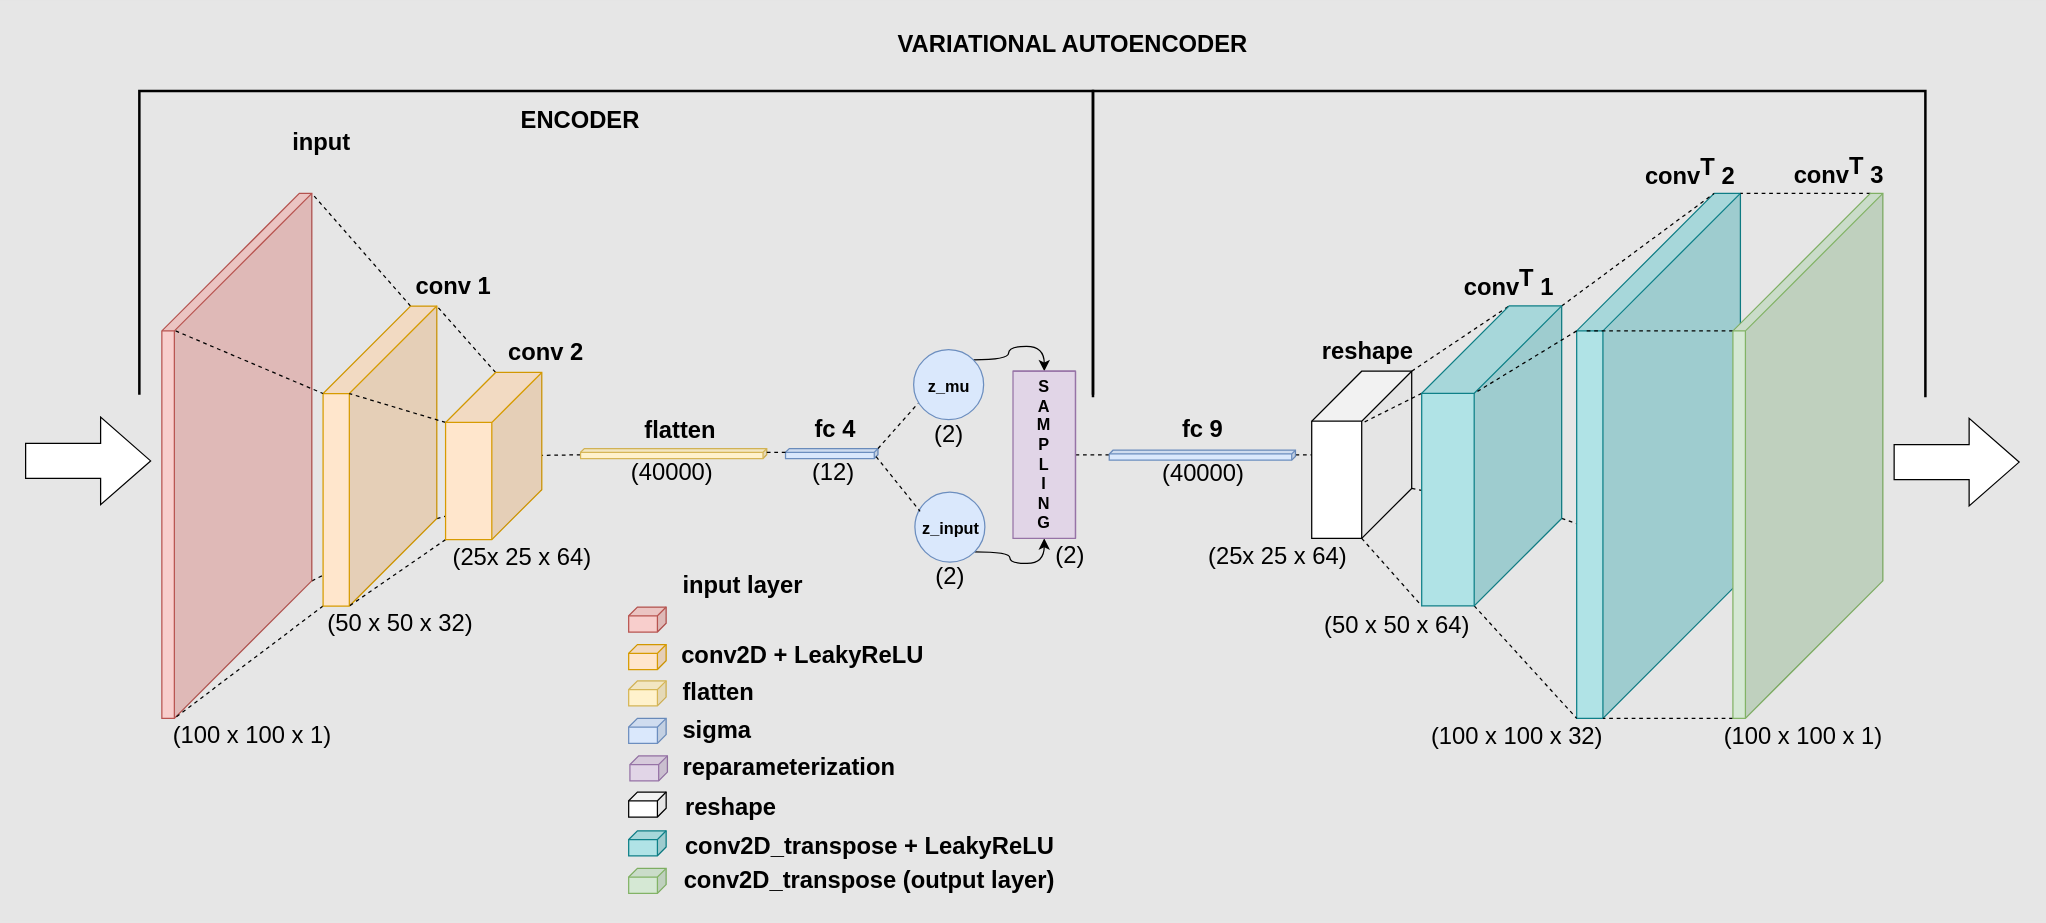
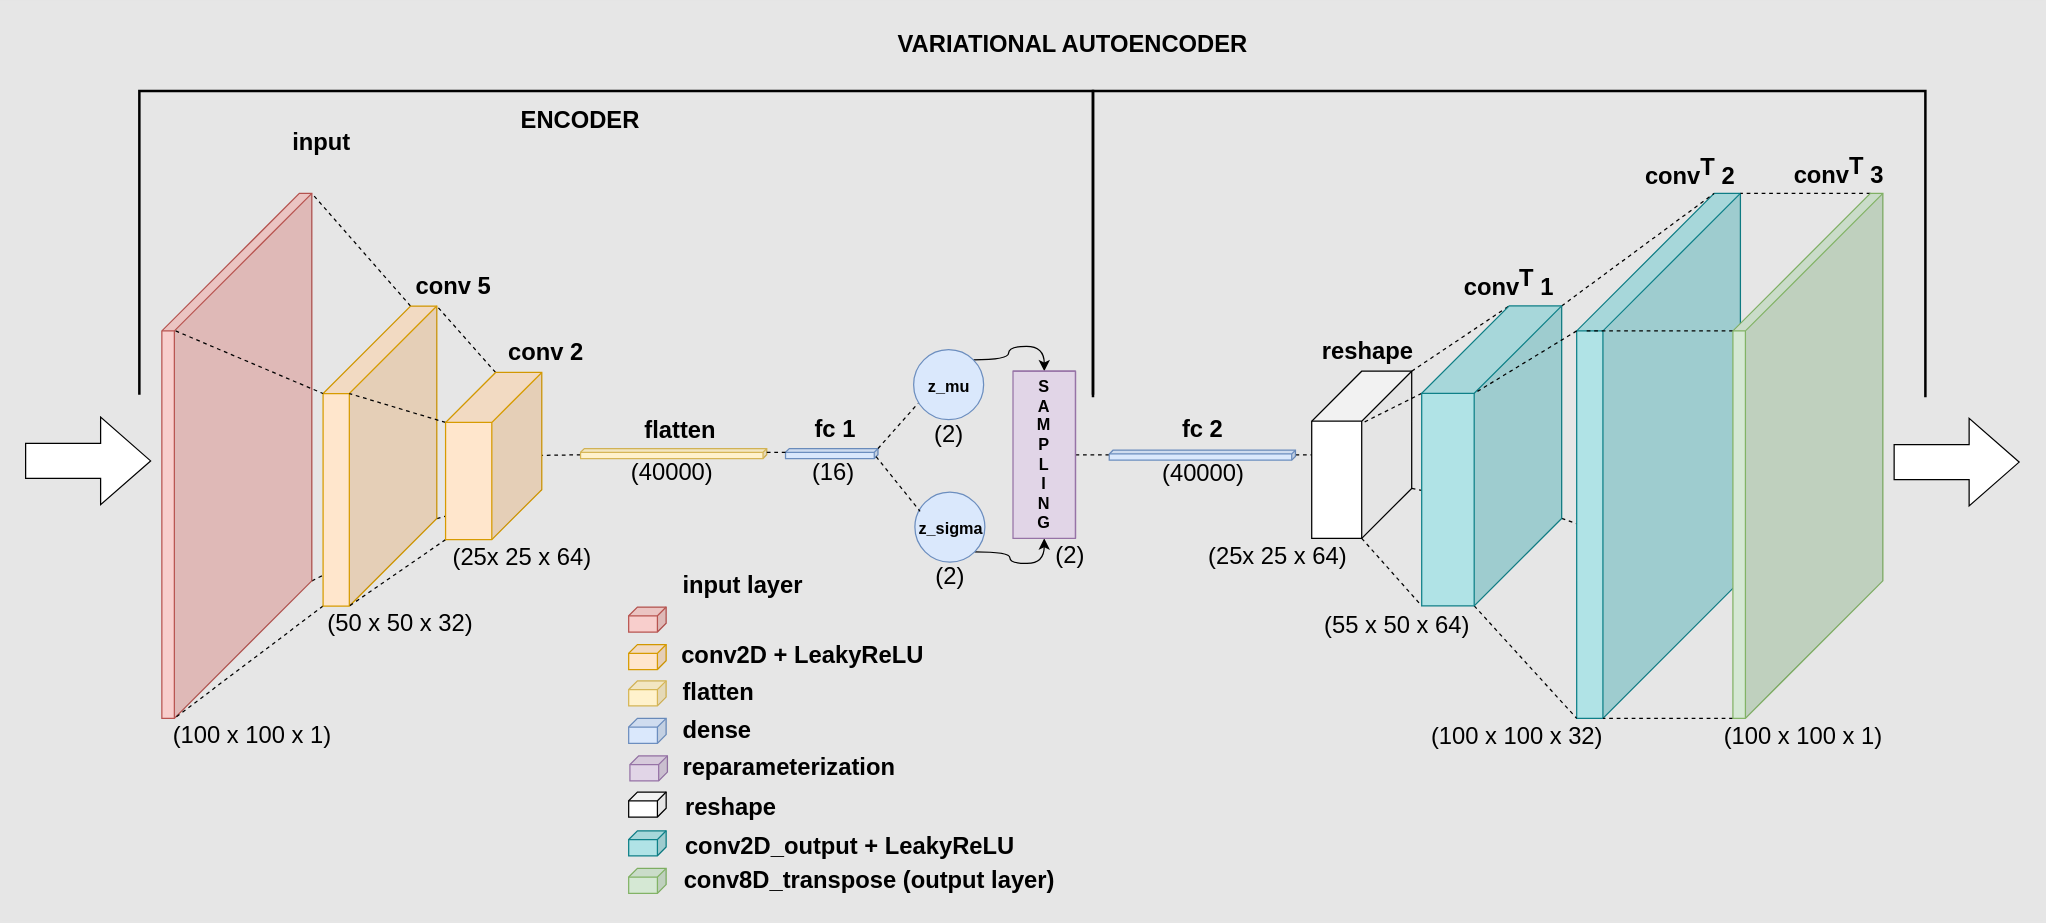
(454, 287) -> (454, 287)
(836, 429) -> (836, 429)
(1203, 429) -> (1203, 429)
(834, 473) -> (834, 473)
(951, 528) -> (951, 528)
(1398, 626) -> (1398, 626)
(713, 731) -> (716, 731)
(866, 847) -> (846, 847)
(881, 881) -> (881, 881)
